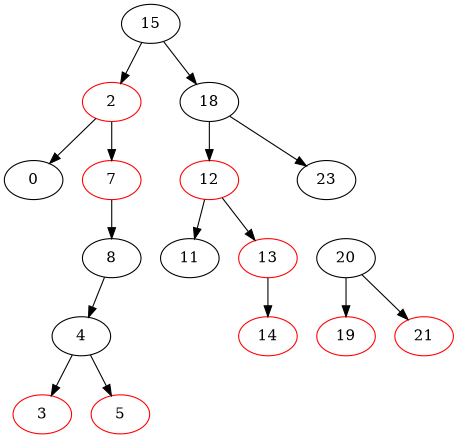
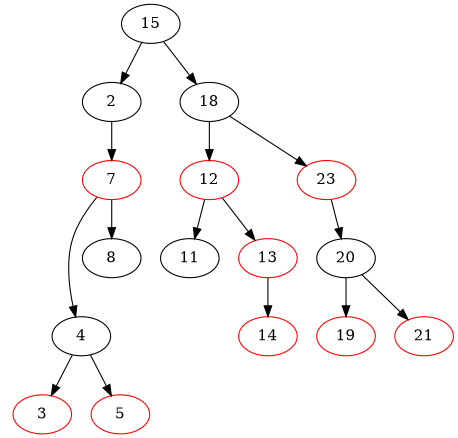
(112, 102) -> (112, 102)
(34, 180) -> none
(327, 180) -> (327, 180)
none -> (335, 214)
(99, 292) -> (70, 248)
